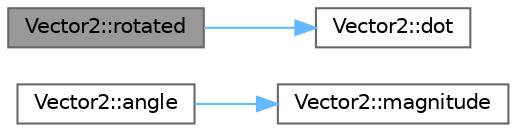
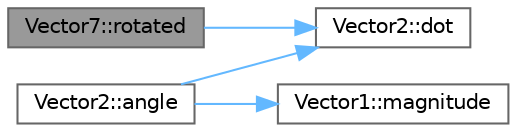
(106, 28) -> (106, 28)
none -> (239, 69)
(393, 104) -> (393, 104)
